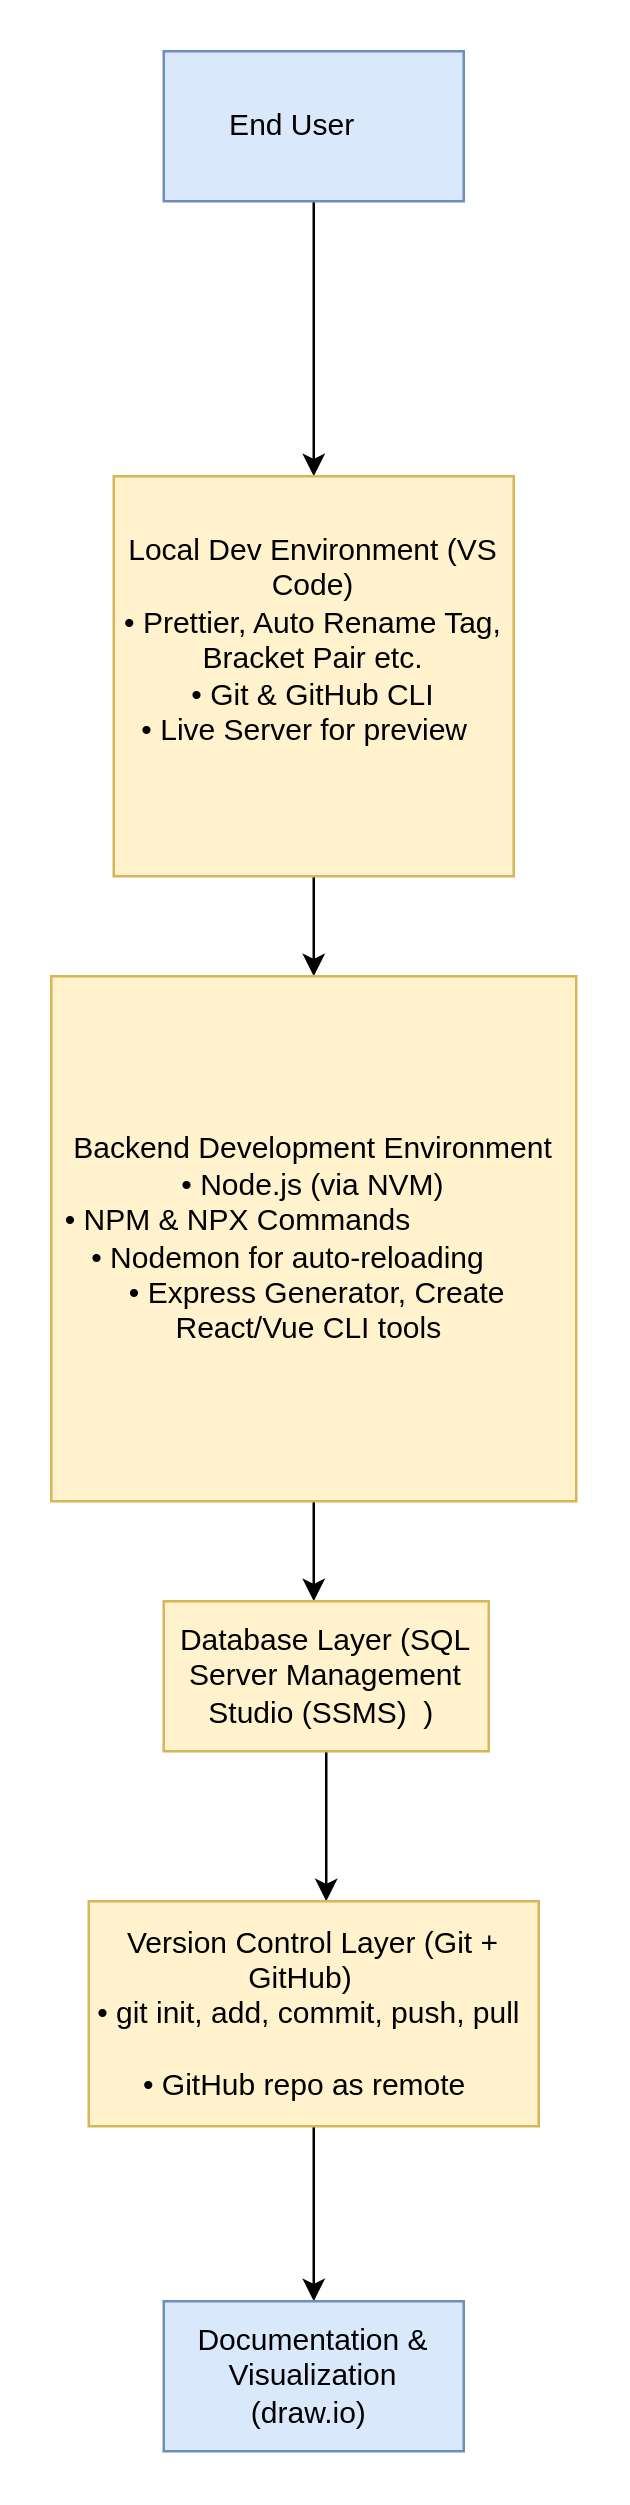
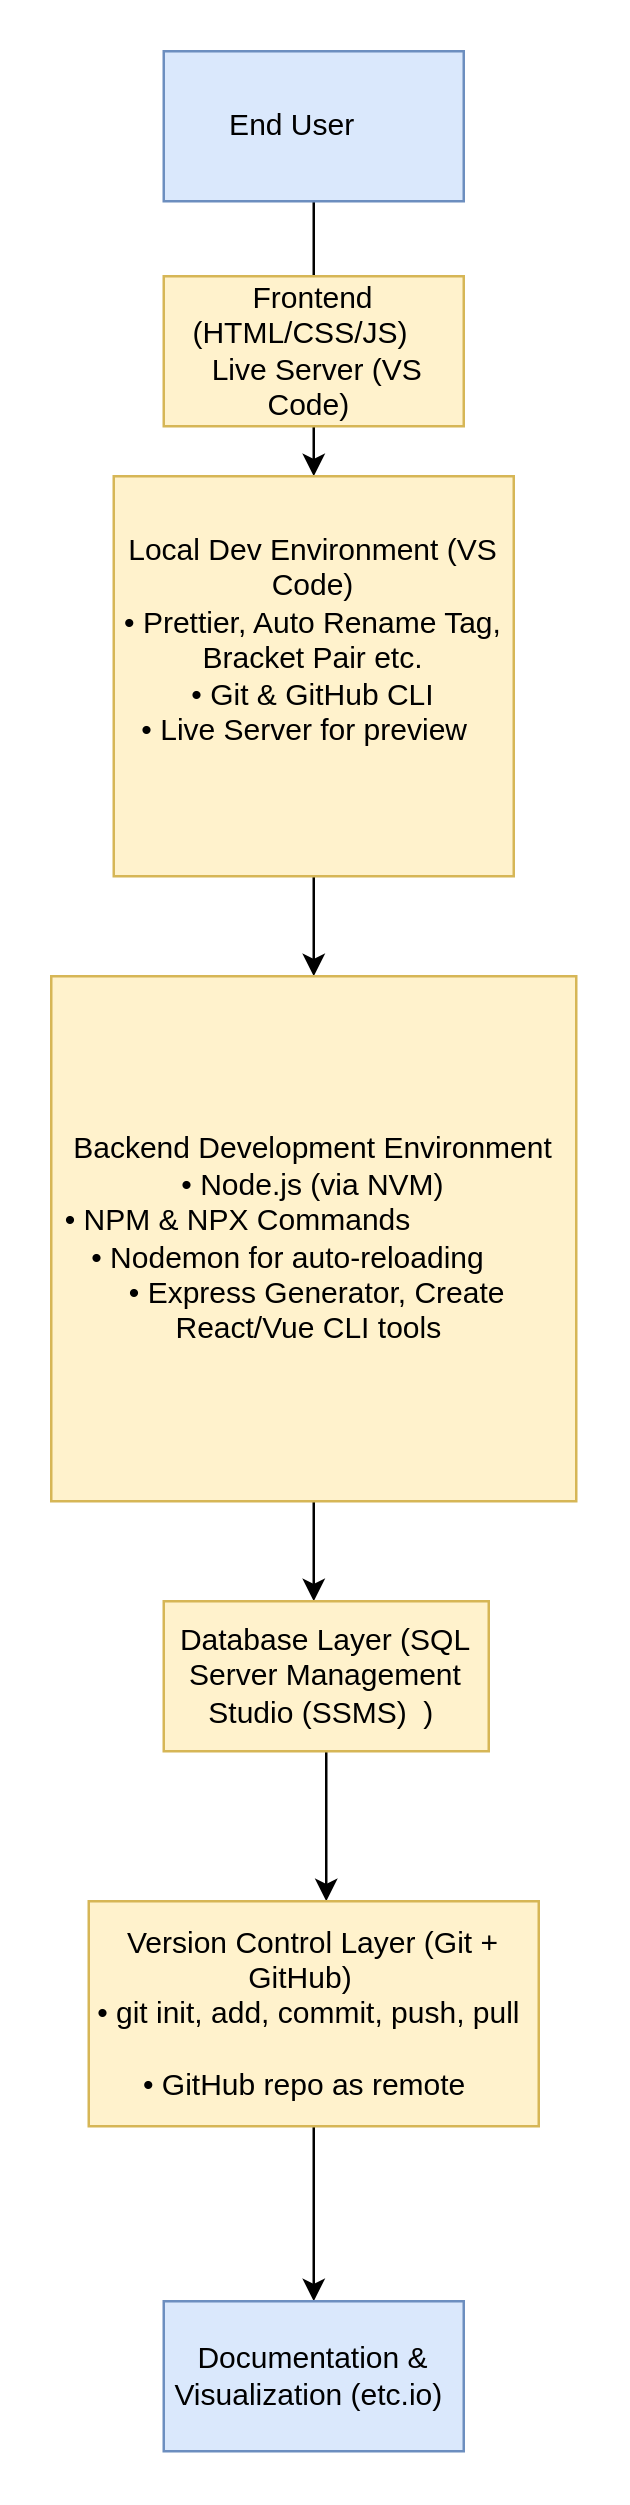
none -> (314, 351)
(314, 2376) -> (314, 2376)
